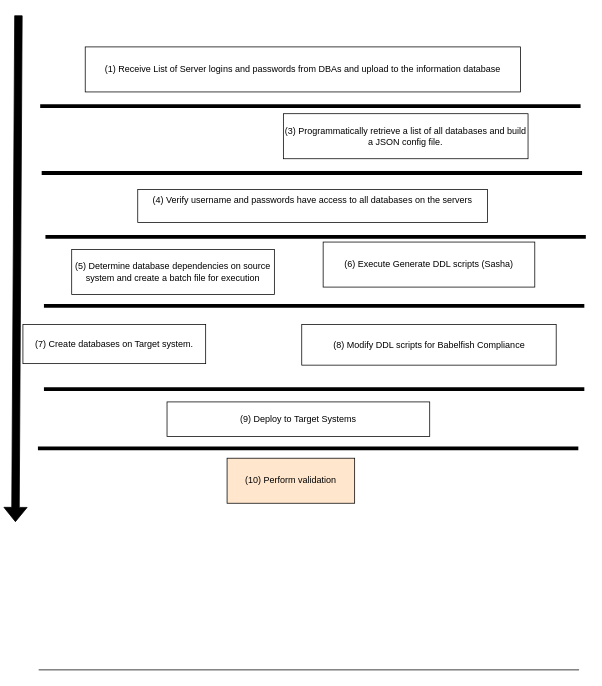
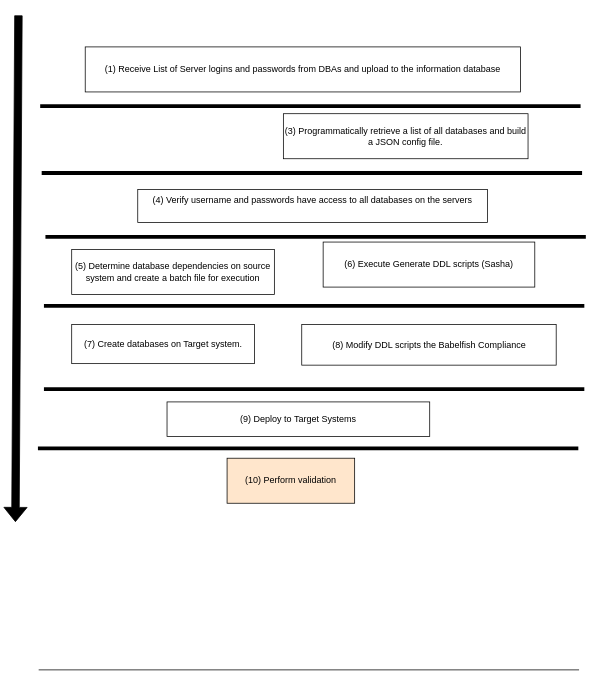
(114, 344) -> (163, 344)
(429, 345) -> (429, 345)
